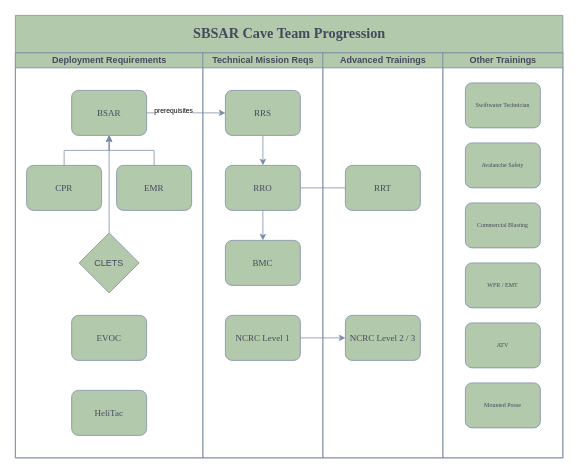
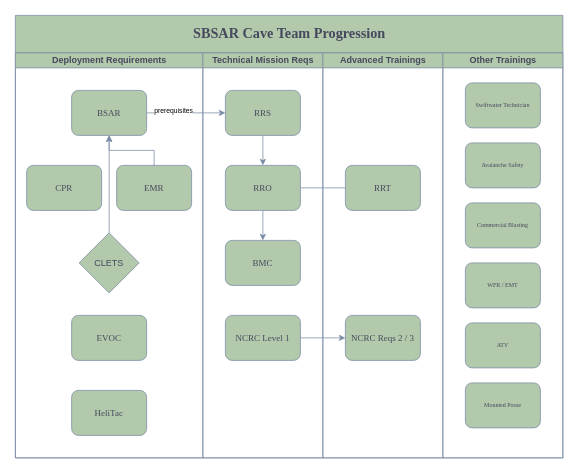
(78, 150) -> none
(383, 338) -> (383, 338)
